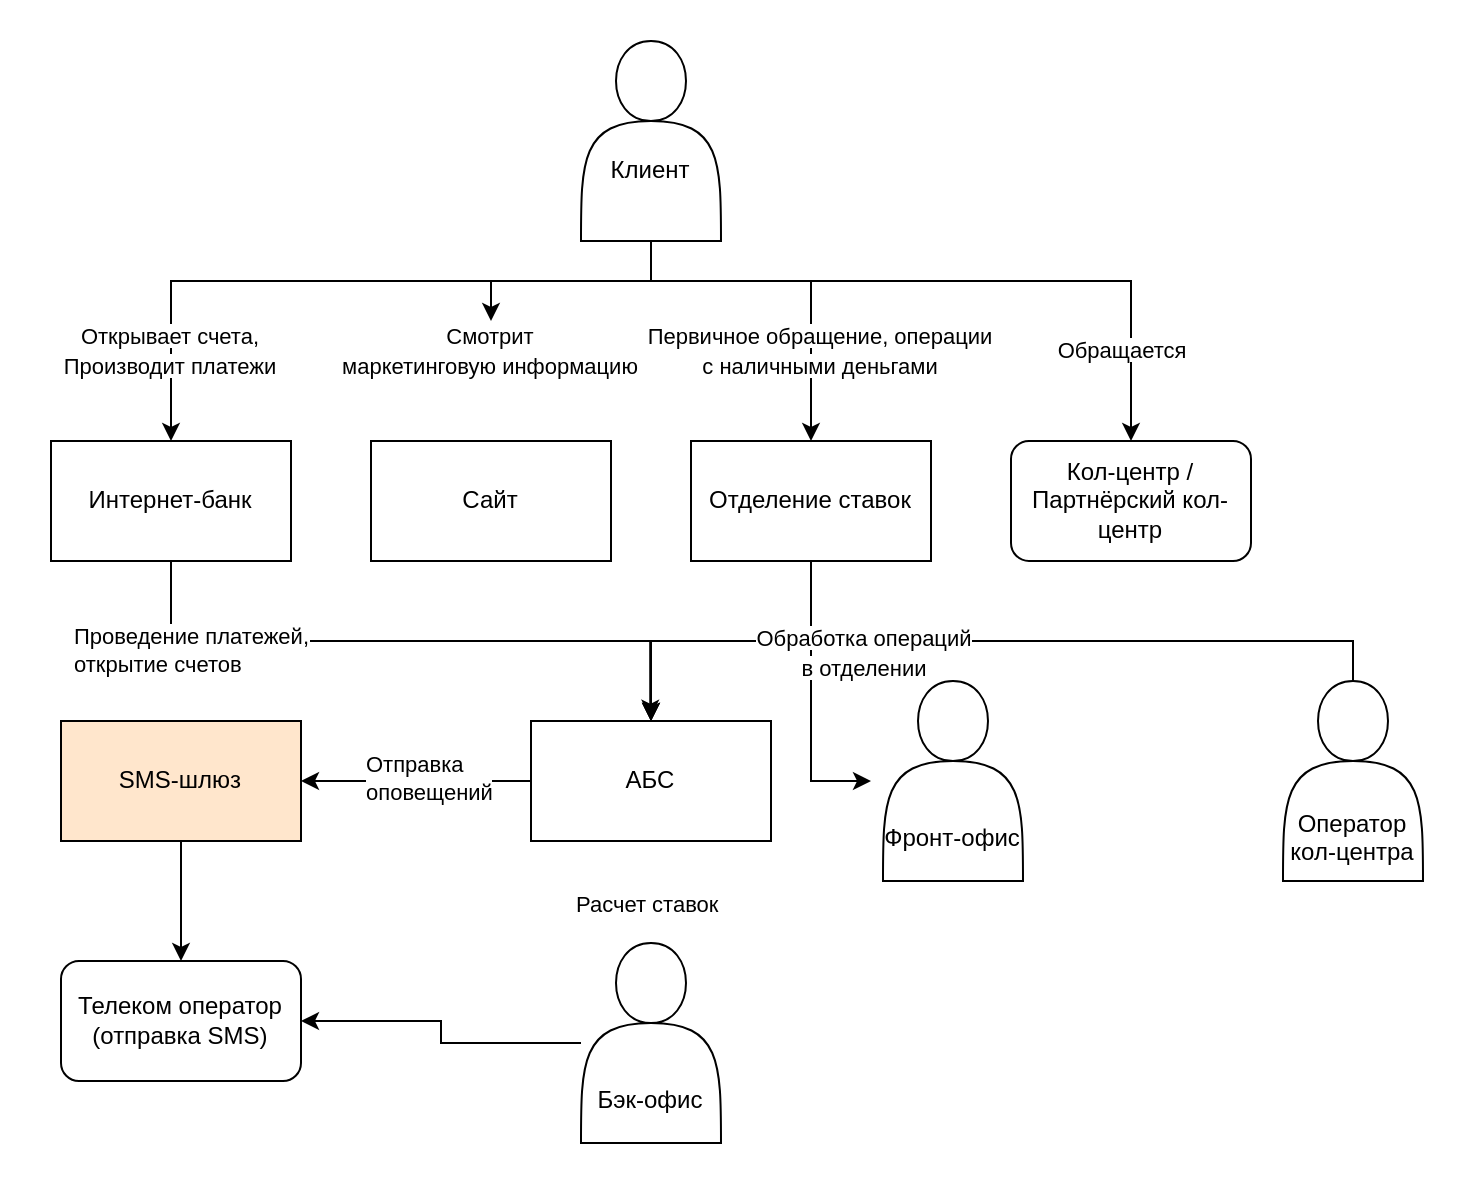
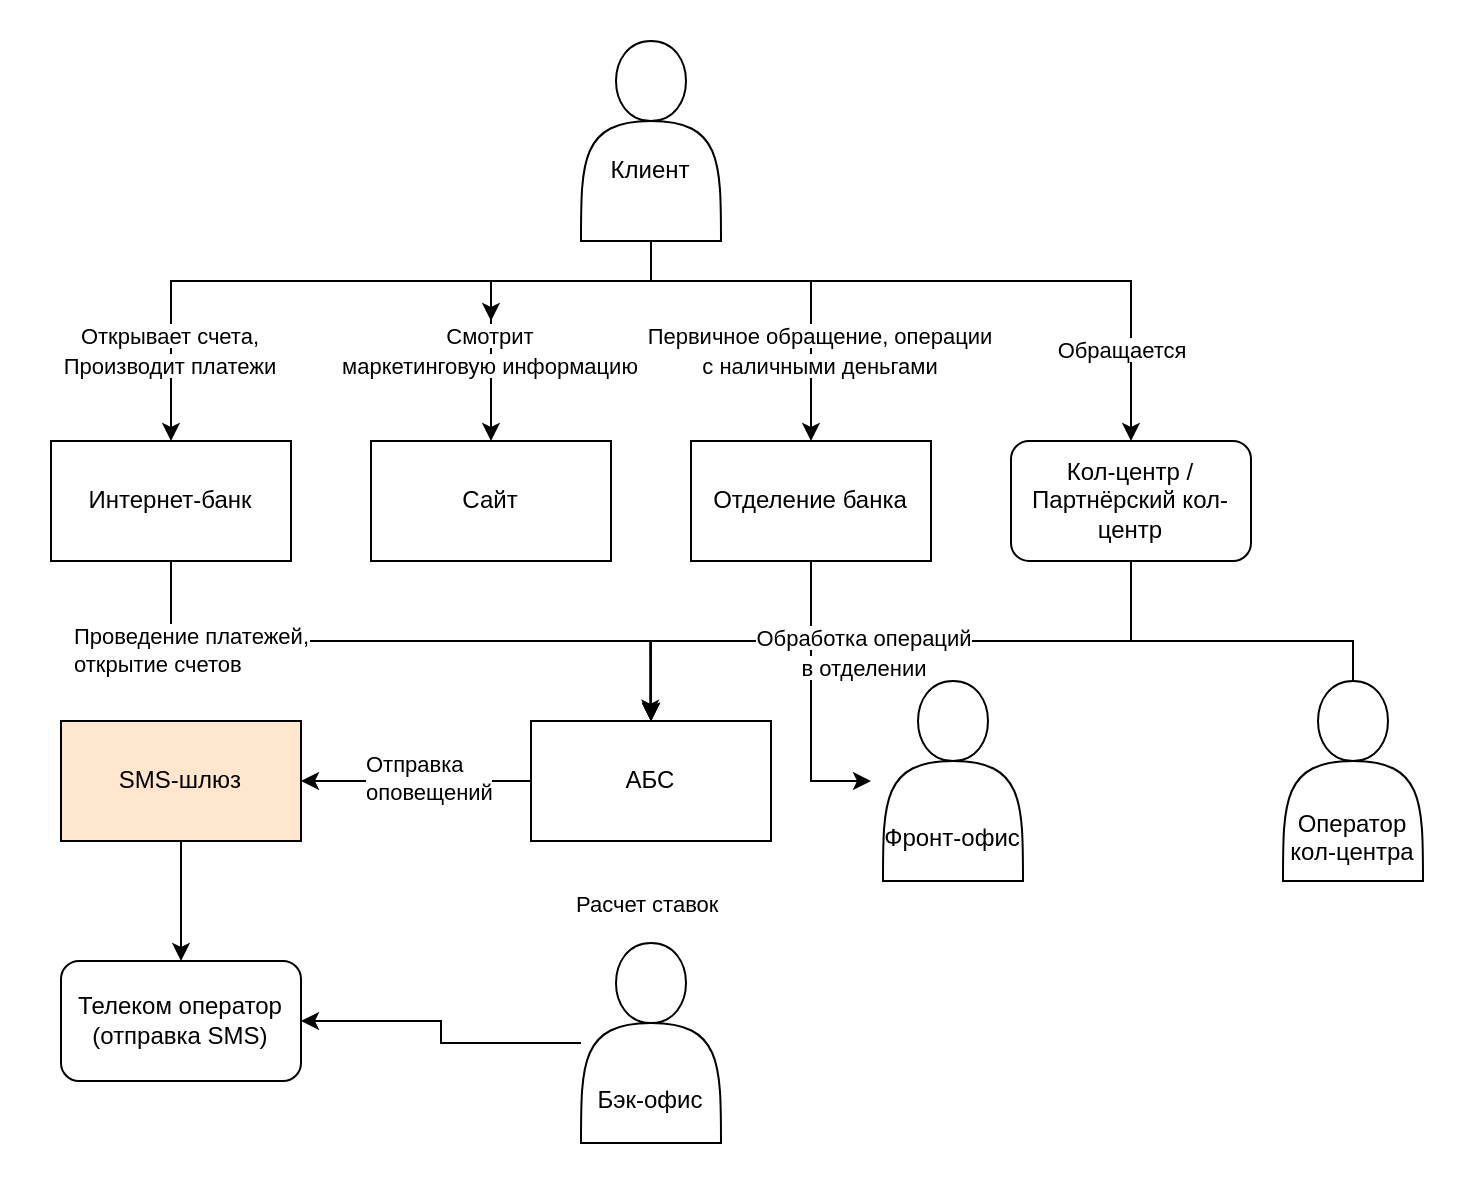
none -> (491, 402)
(811, 501) -> (811, 501)
none -> (1131, 599)
